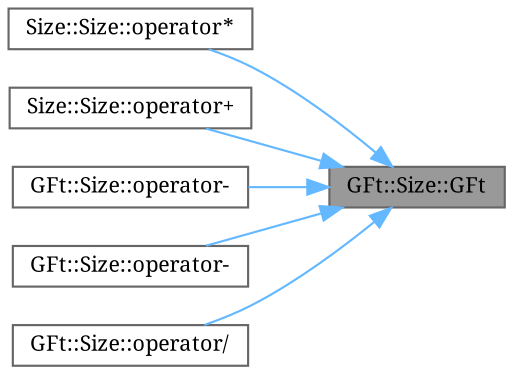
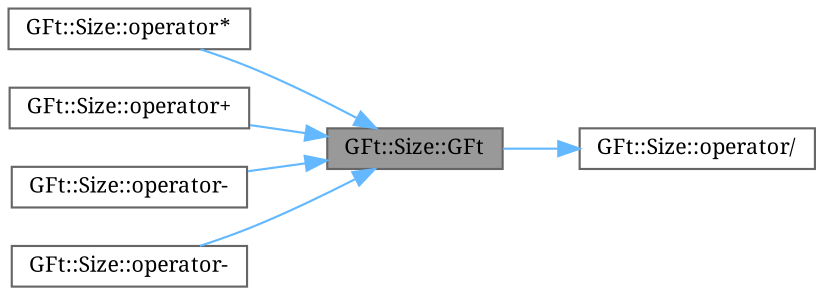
(130, 29) -> (129, 29)
(130, 108) -> (129, 108)
(294, 281) -> (530, 149)
